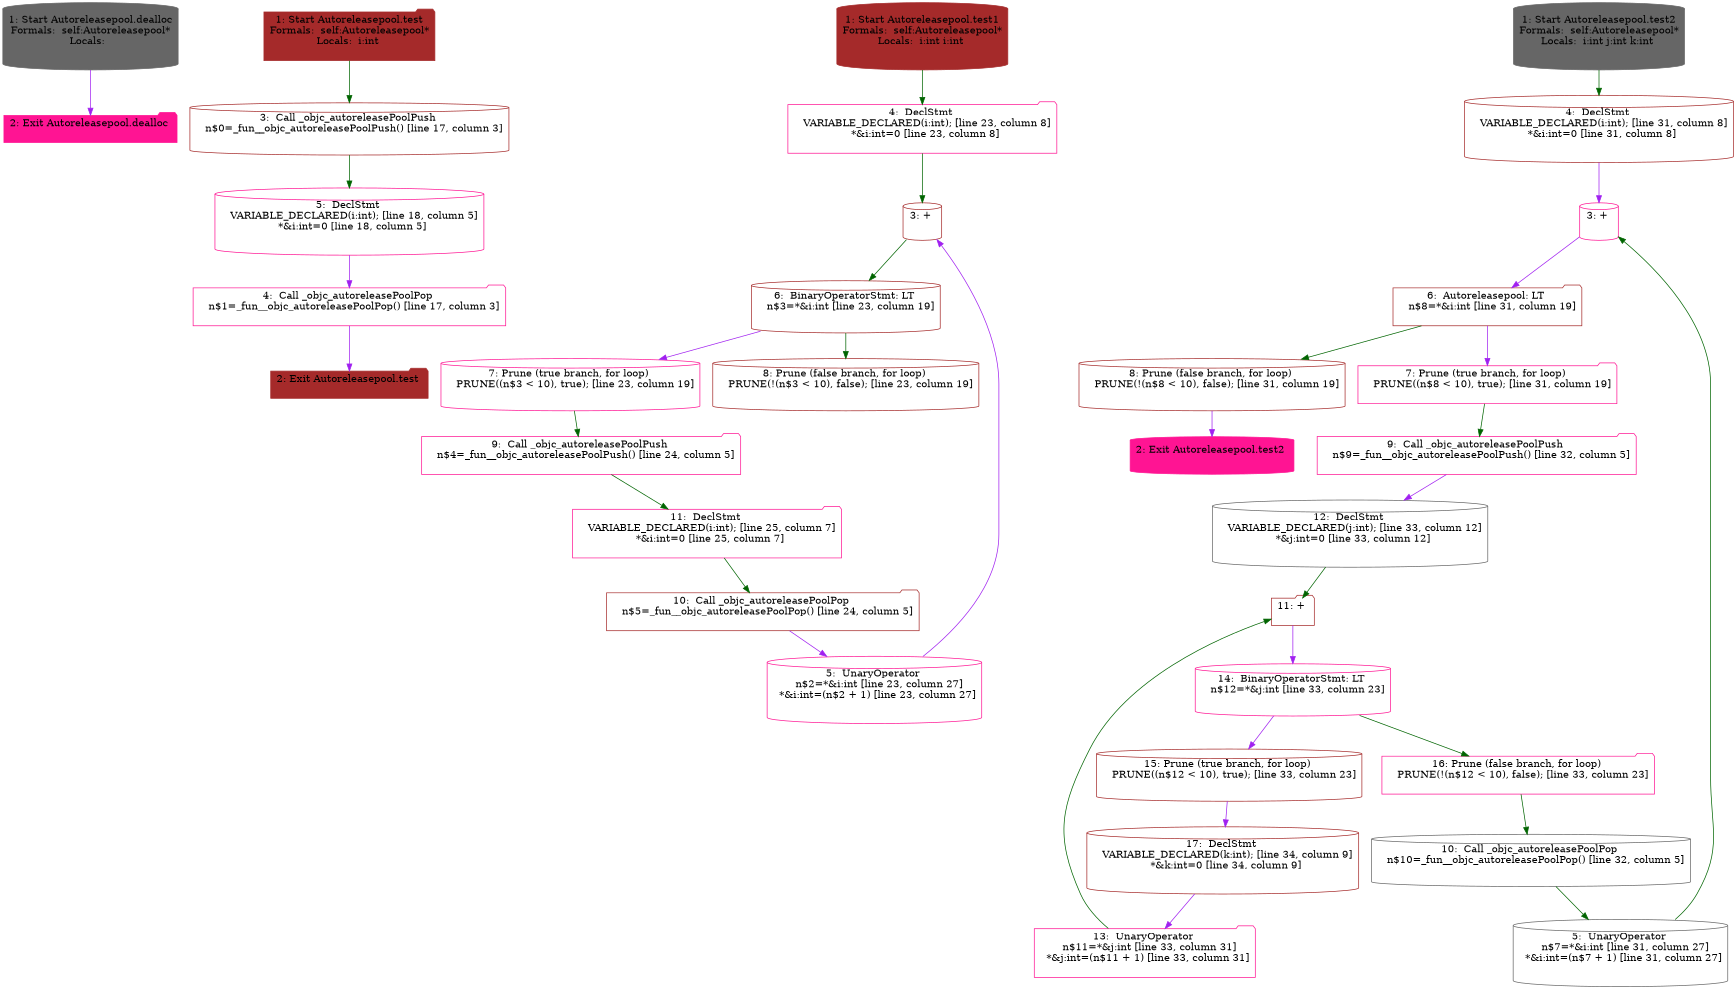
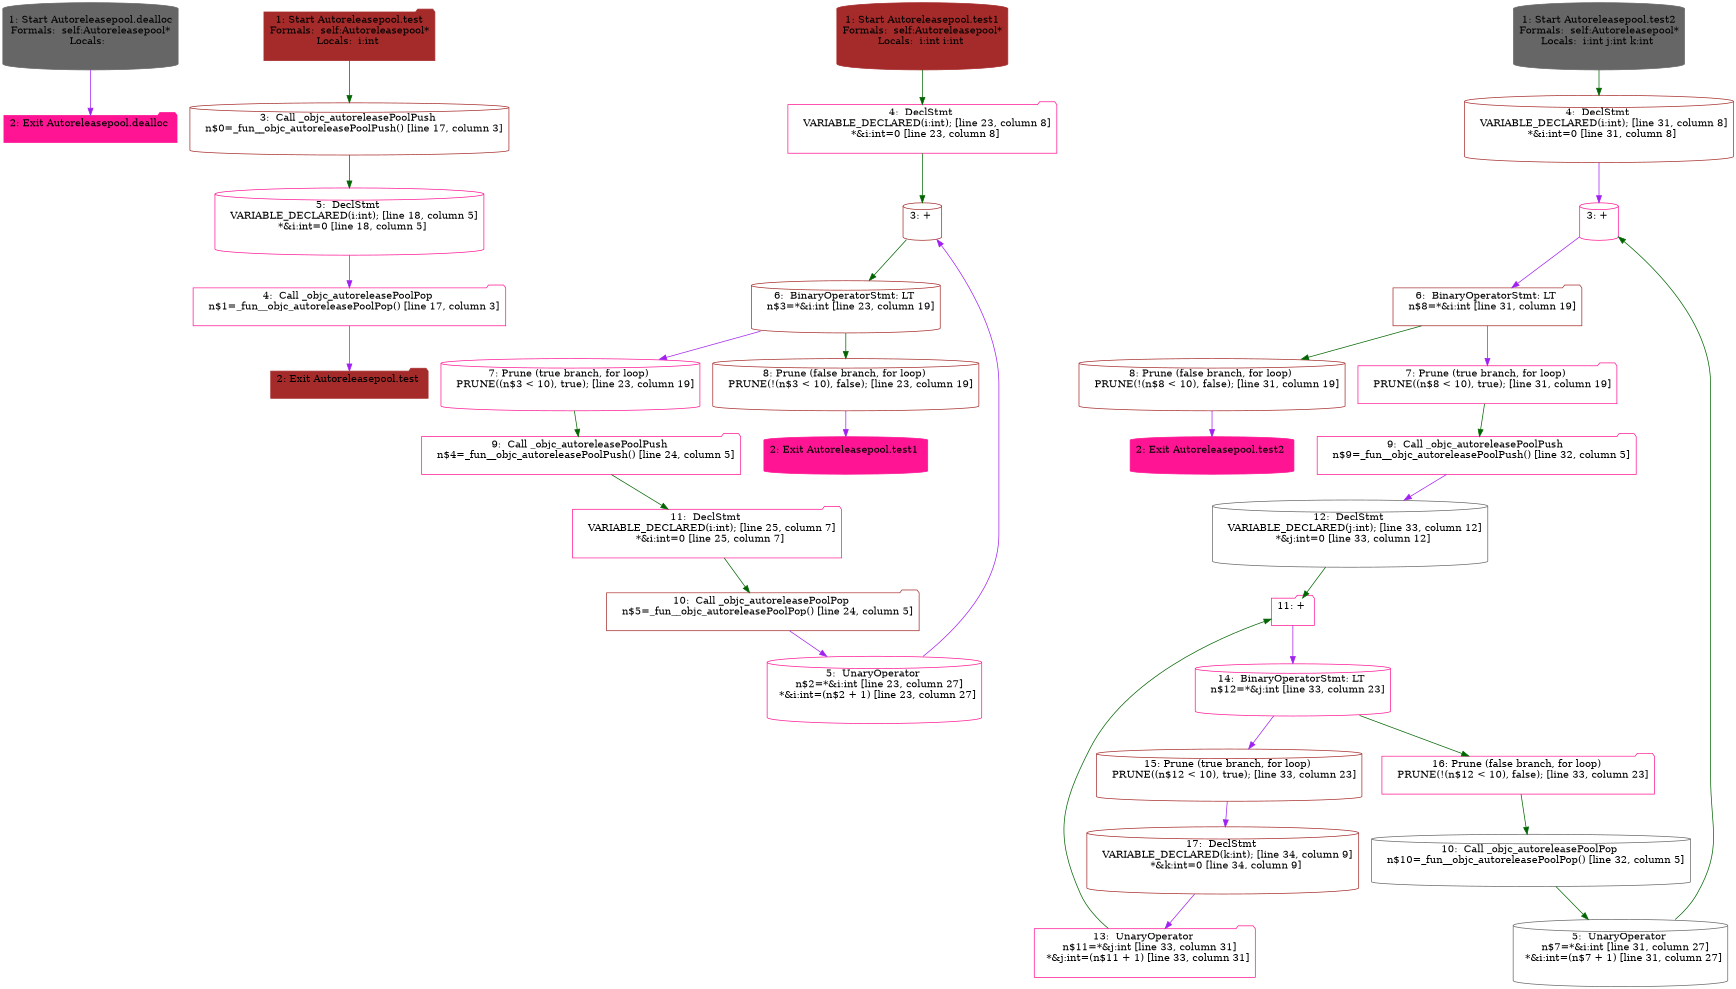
(1487, 307) -> (1487, 307)
none -> (846, 456)
(1293, 612) -> (1293, 612)
